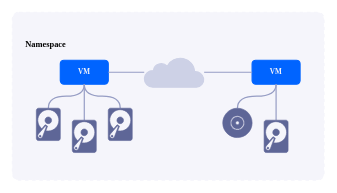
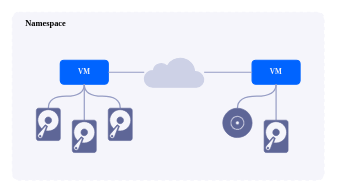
(42, 45) -> (42, 24)
